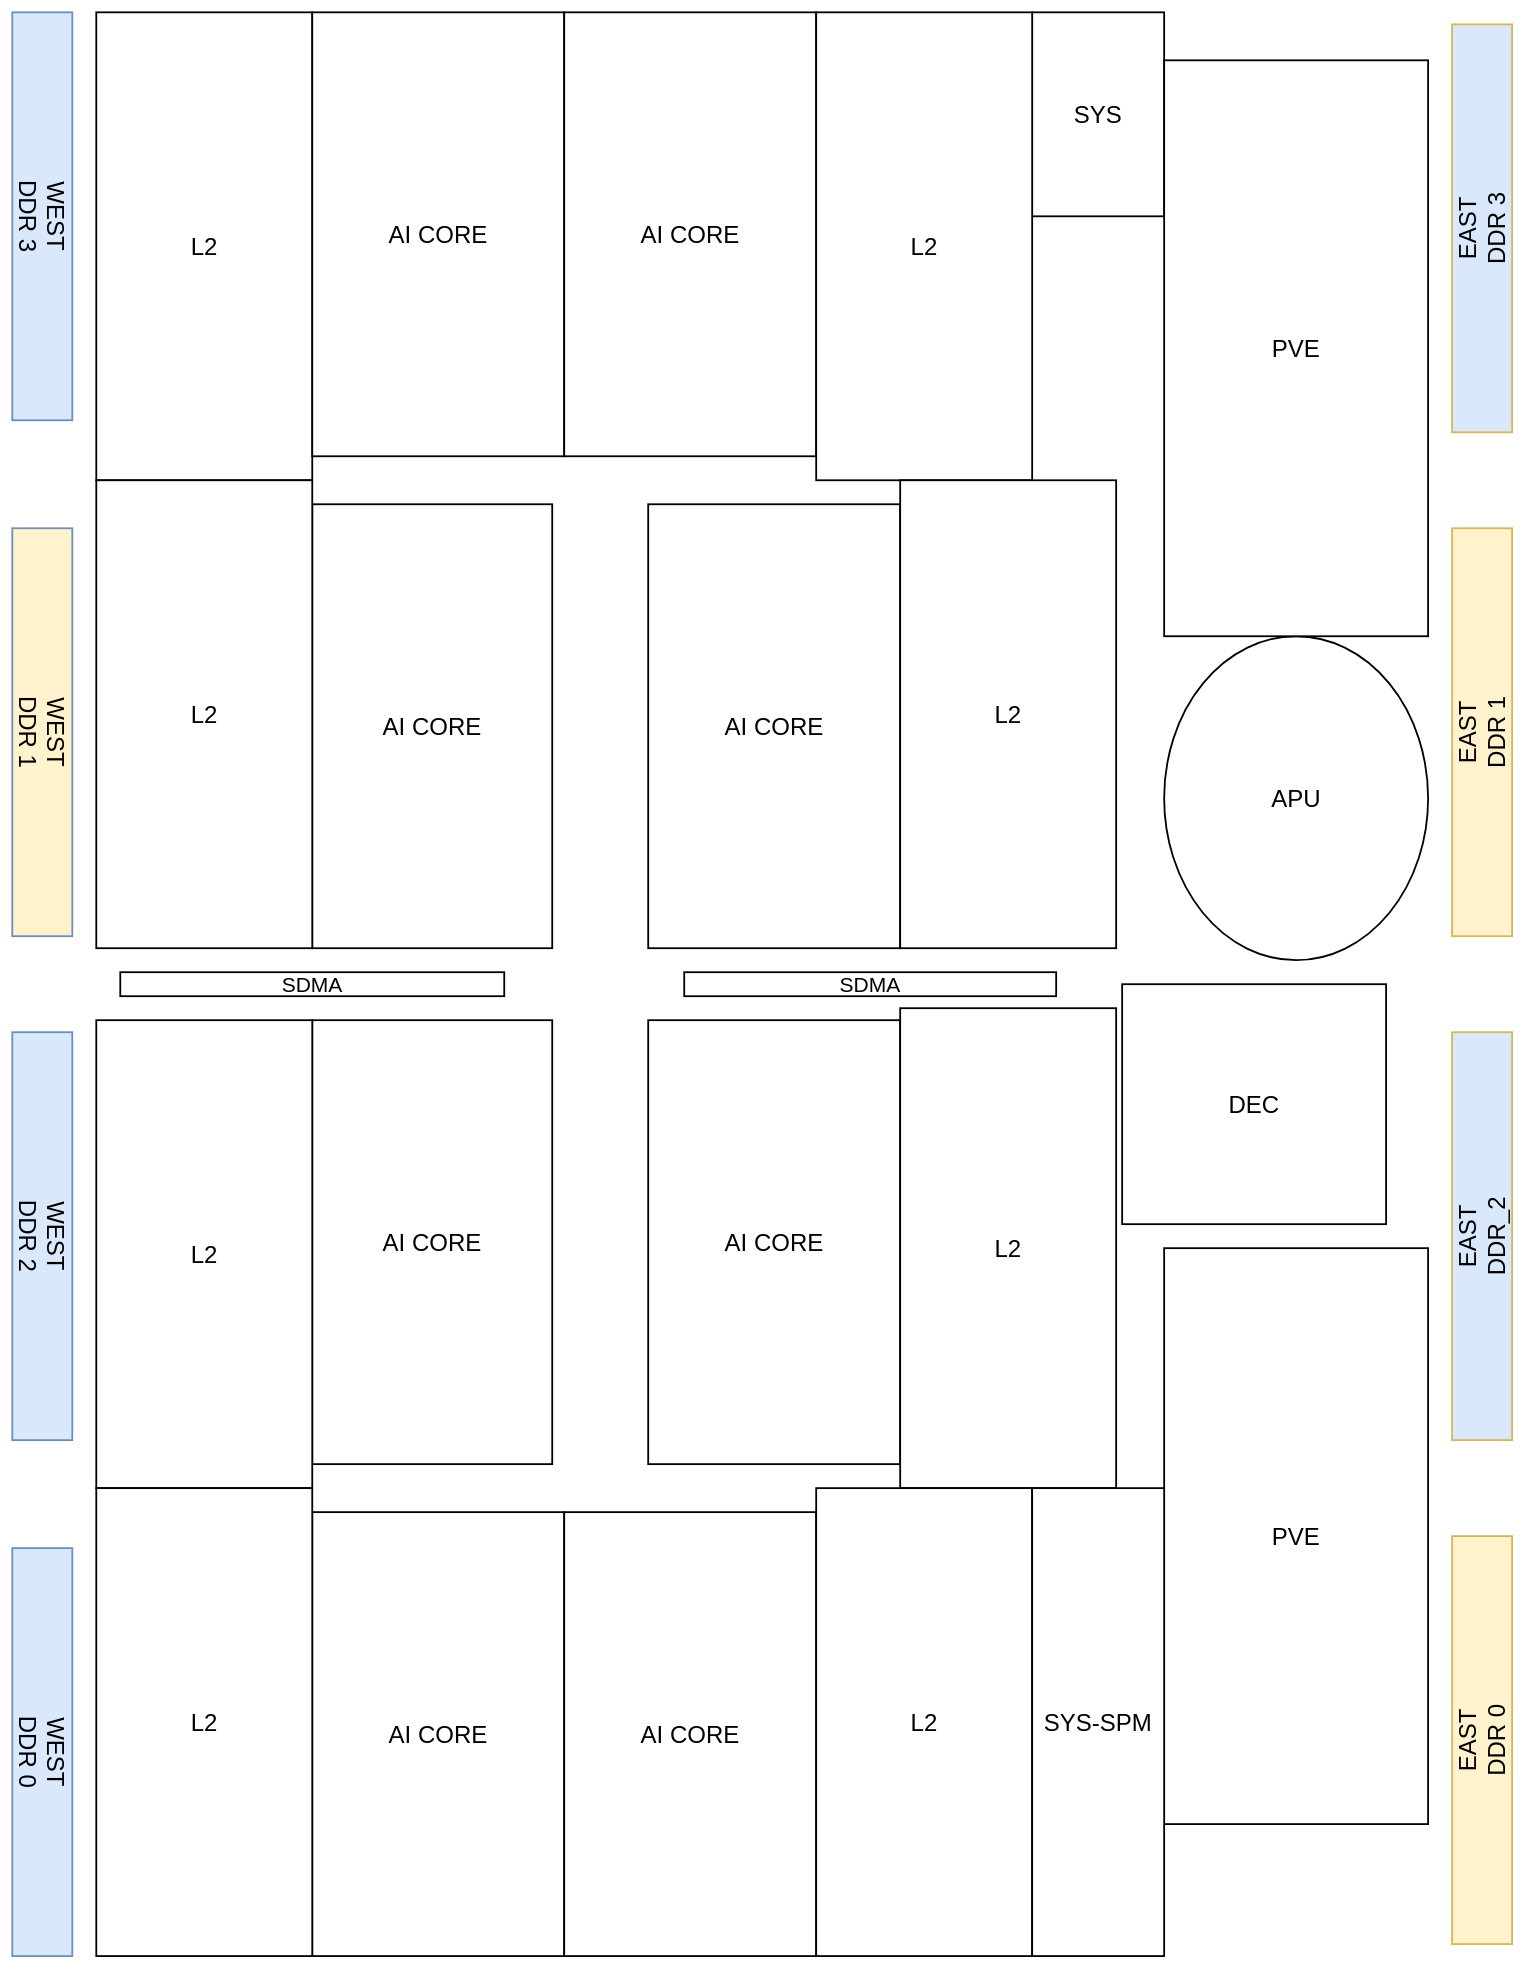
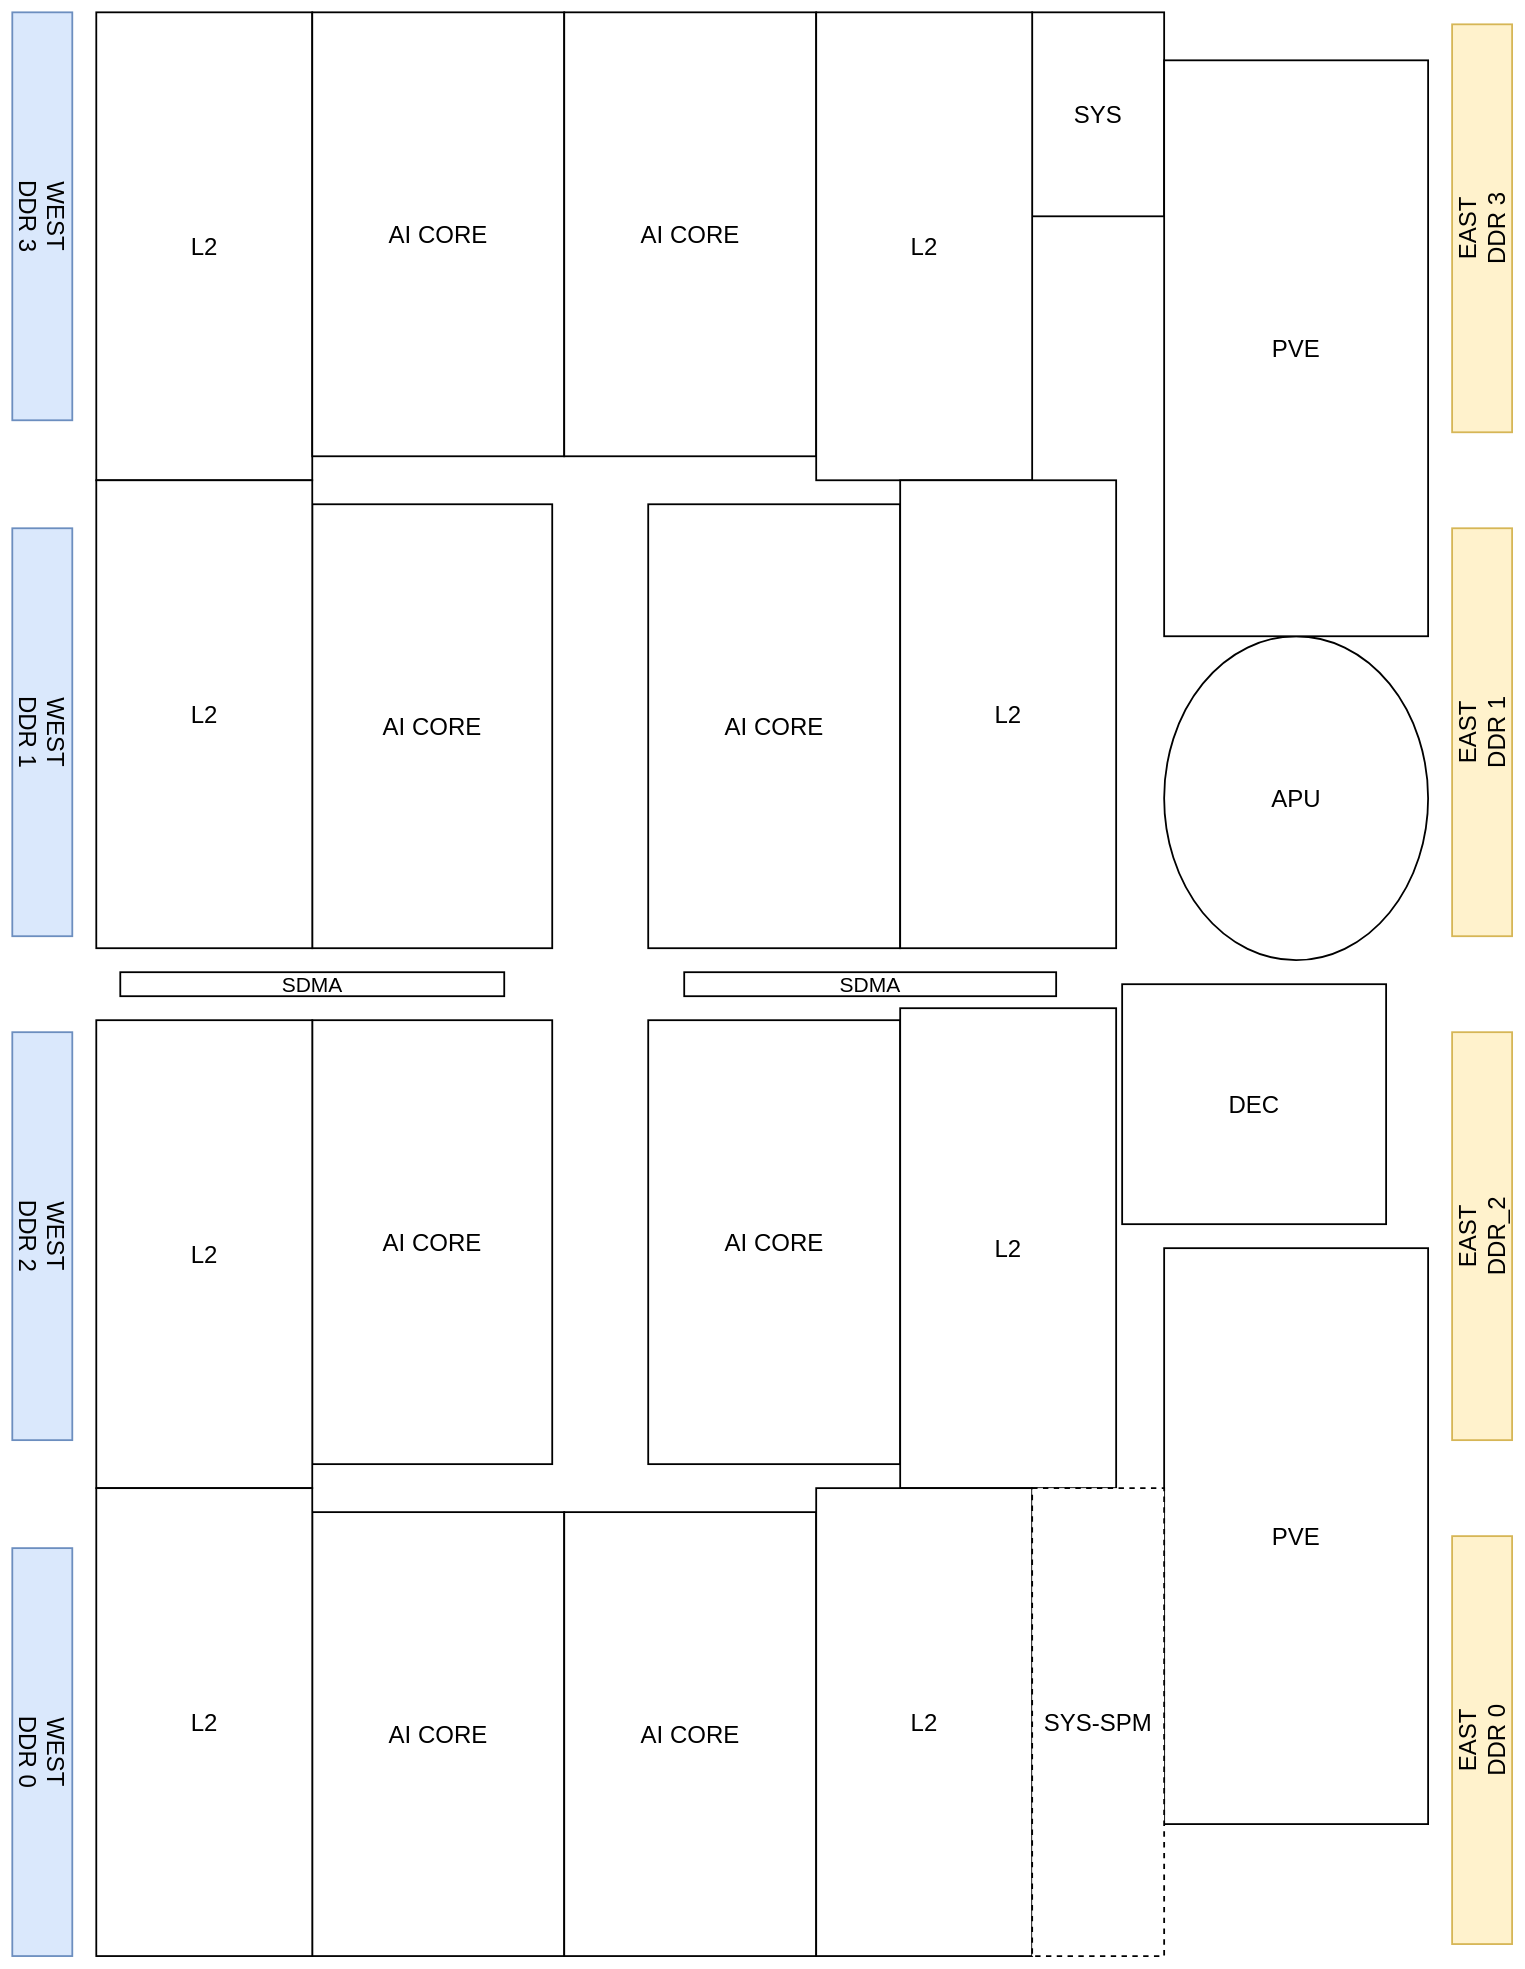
(1482, 228) -> (1482, 228)
(42, 732) -> (42, 732)
(1482, 1236) -> (1482, 1236)
(1098, 1722) -> (1098, 1722)
